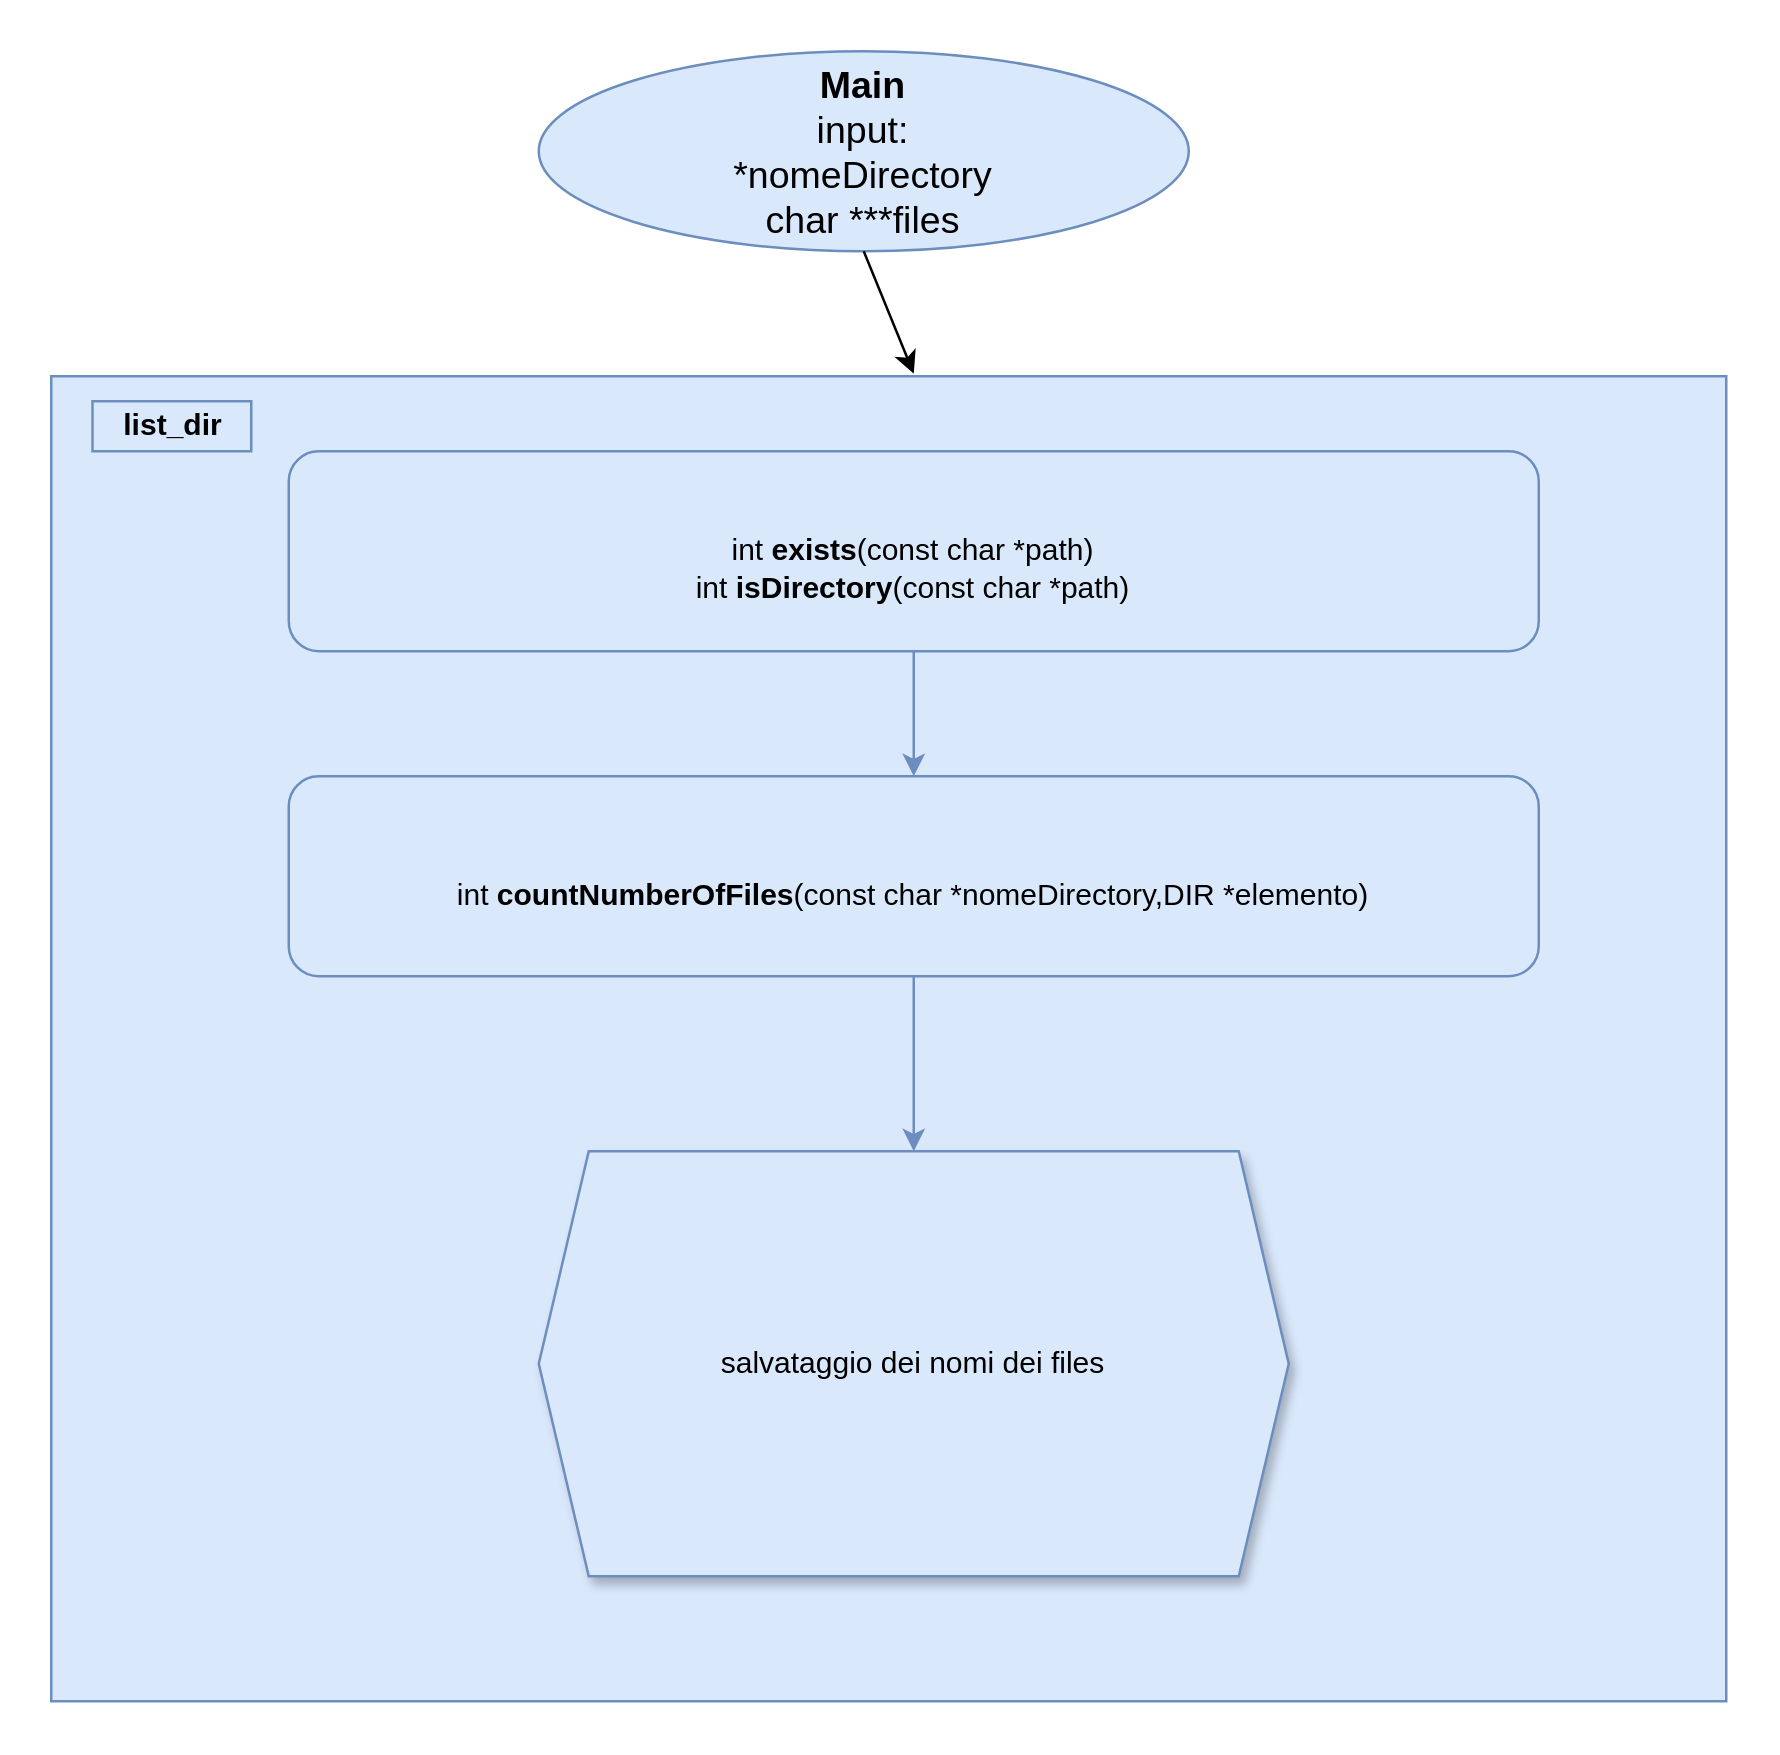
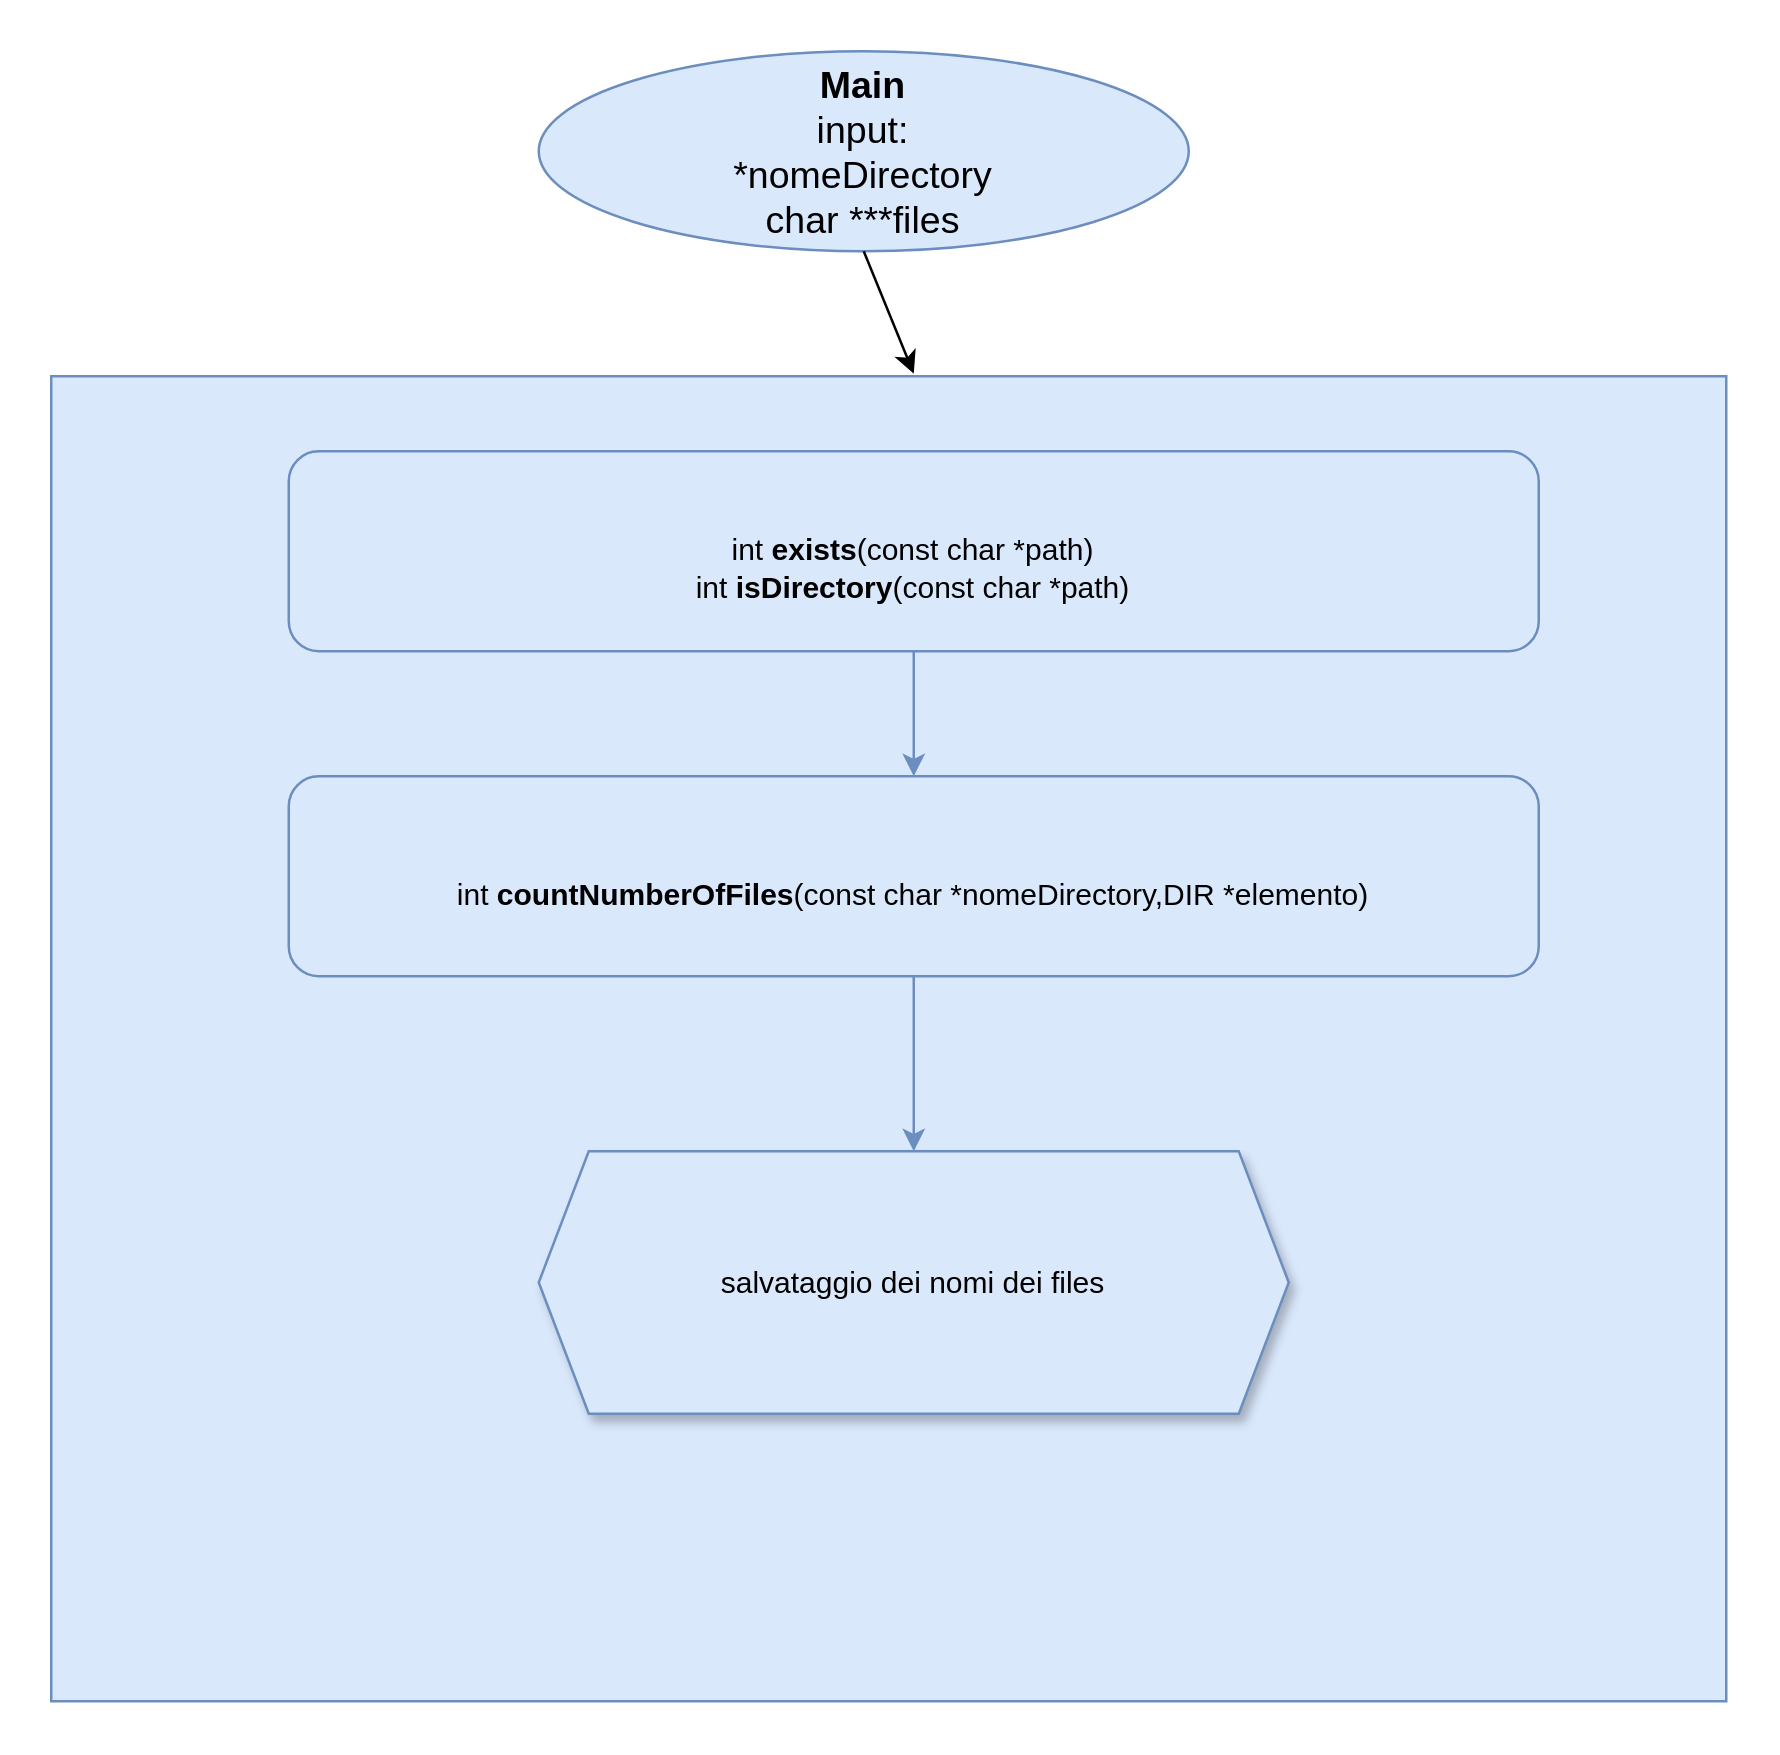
(172, 426) -> none
(914, 1364) -> (914, 1283)
